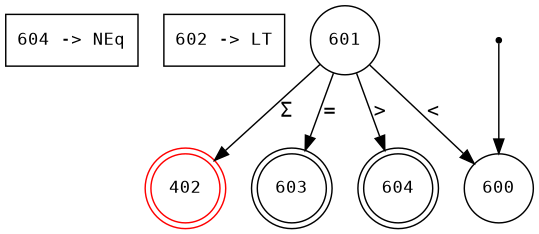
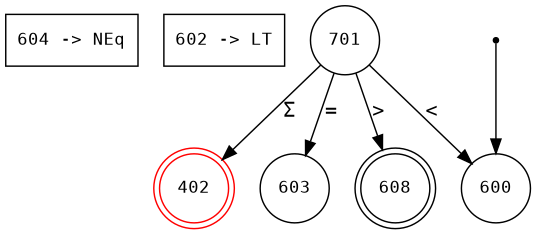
(345, 40) -> (345, 40)
(292, 188) -> (295, 188)
(398, 188) -> (395, 188)
